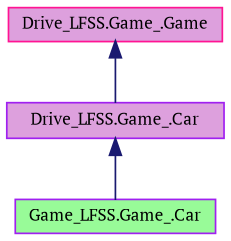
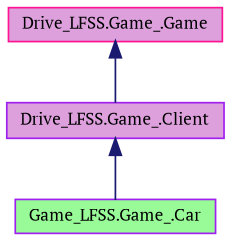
(115, 121) -> (115, 121)
